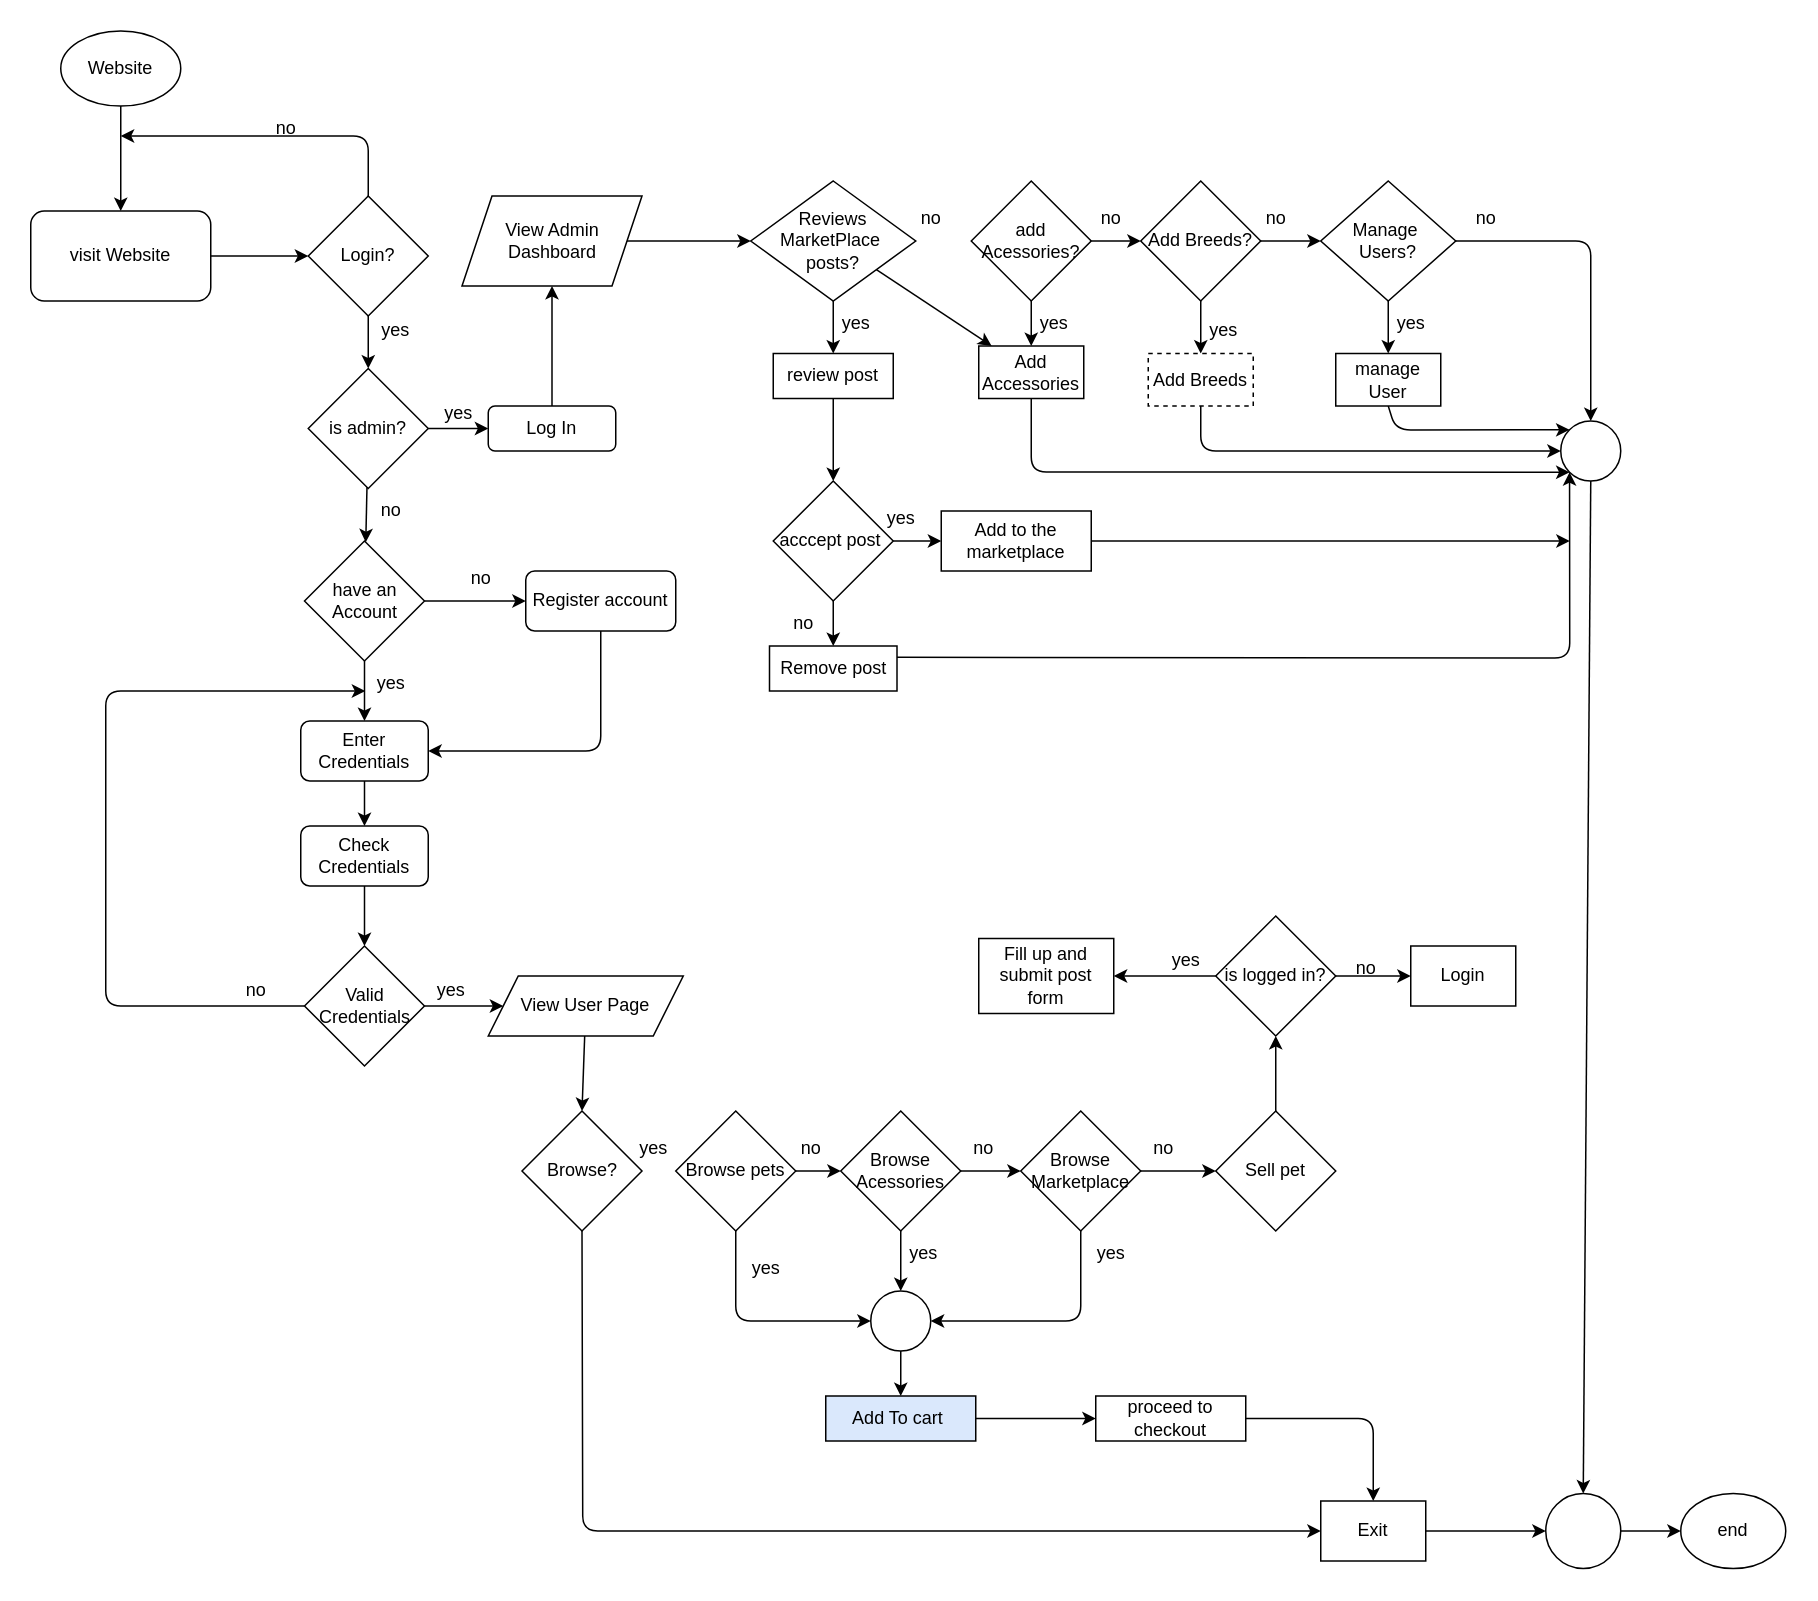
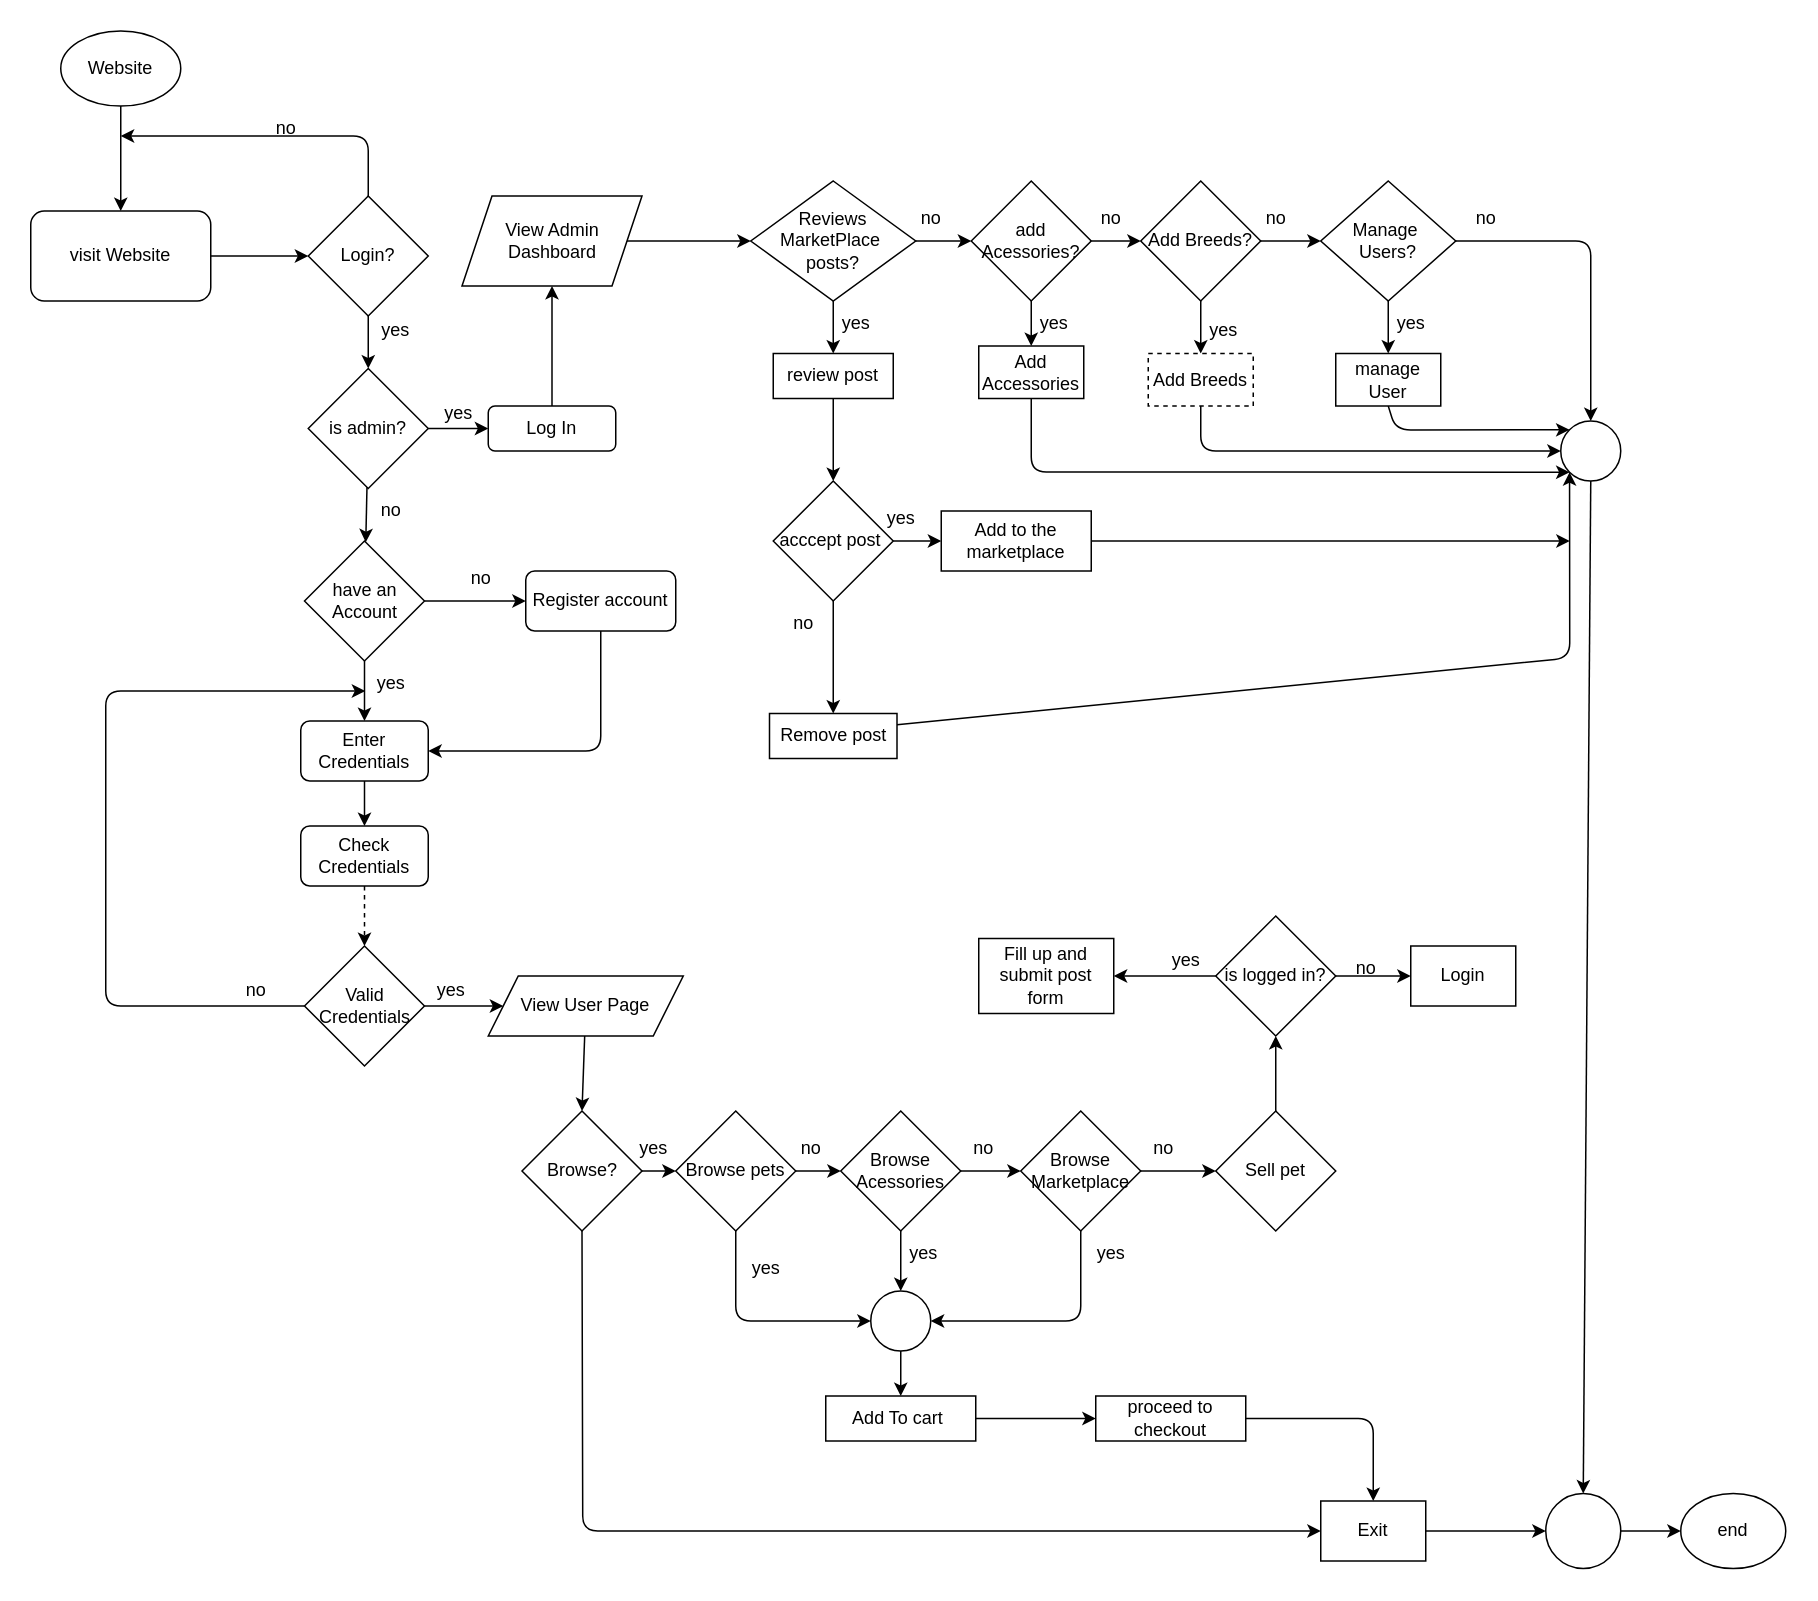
(930, 305) -> (938, 241)
(833, 668) -> (833, 736)
(365, 910) -> (365, 910)
none -> (654, 1171)
(901, 1418) -> (901, 1418)
